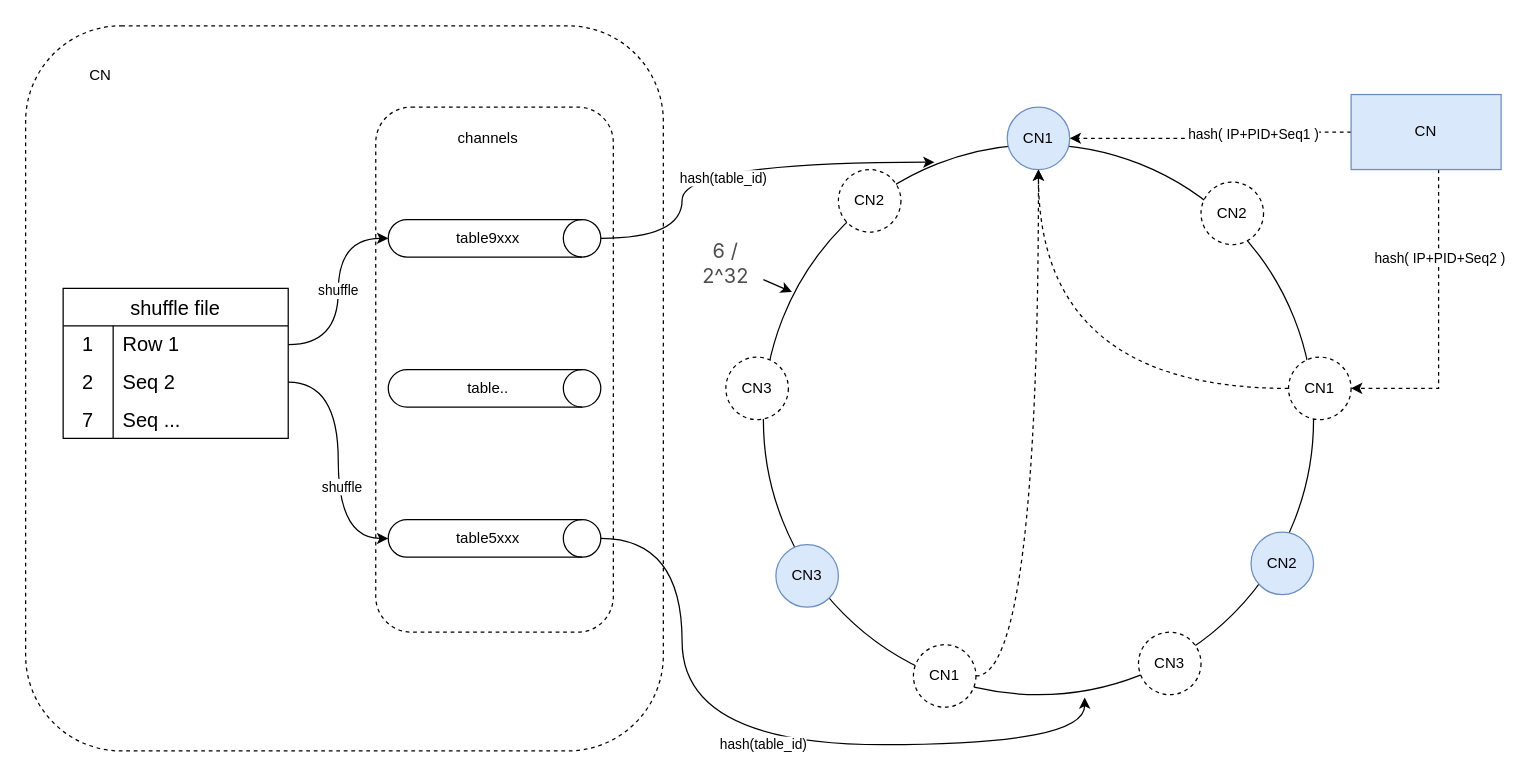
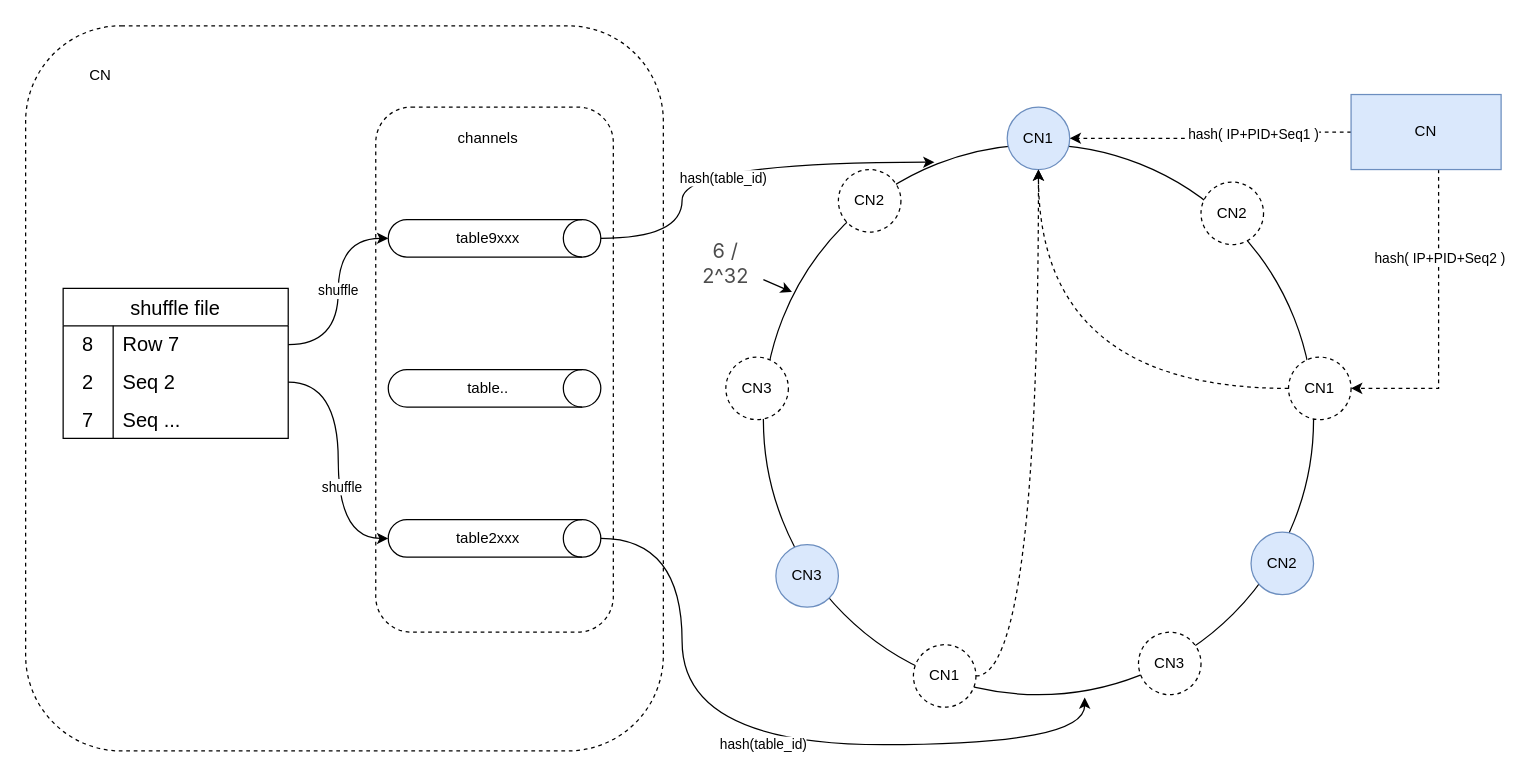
(88, 344) -> (88, 344)
(149, 344) -> (149, 344)
(488, 538) -> (488, 538)
